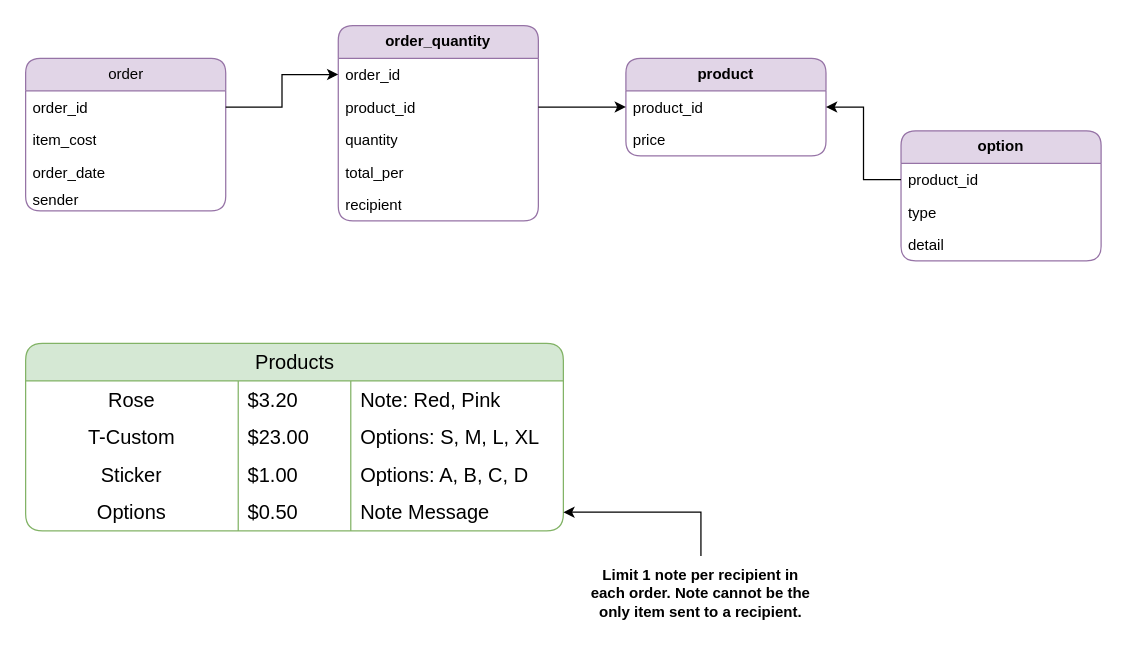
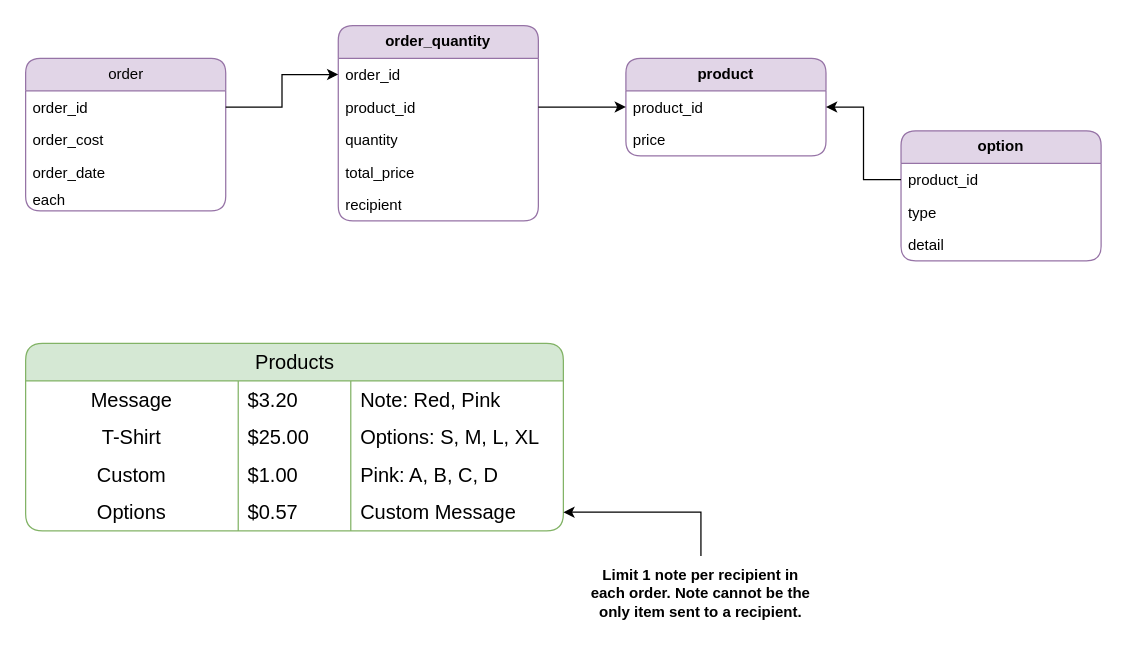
(69, 141) -> (75, 141)
(381, 173) -> (388, 173)
(58, 201) -> (50, 201)
(132, 399) -> (132, 399)
(132, 437) -> (132, 437)
(279, 437) -> (279, 437)
(132, 474) -> (132, 474)
(444, 474) -> (427, 474)
(274, 512) -> (274, 512)
(425, 512) -> (436, 512)
